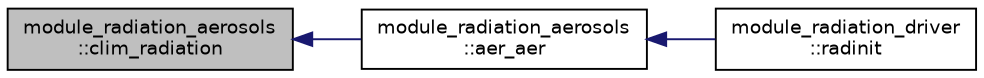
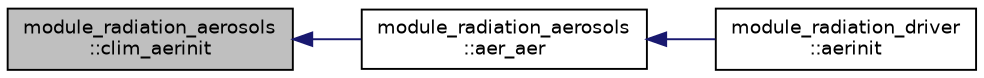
(150, 39) -> (150, 39)
(846, 39) -> (846, 39)
